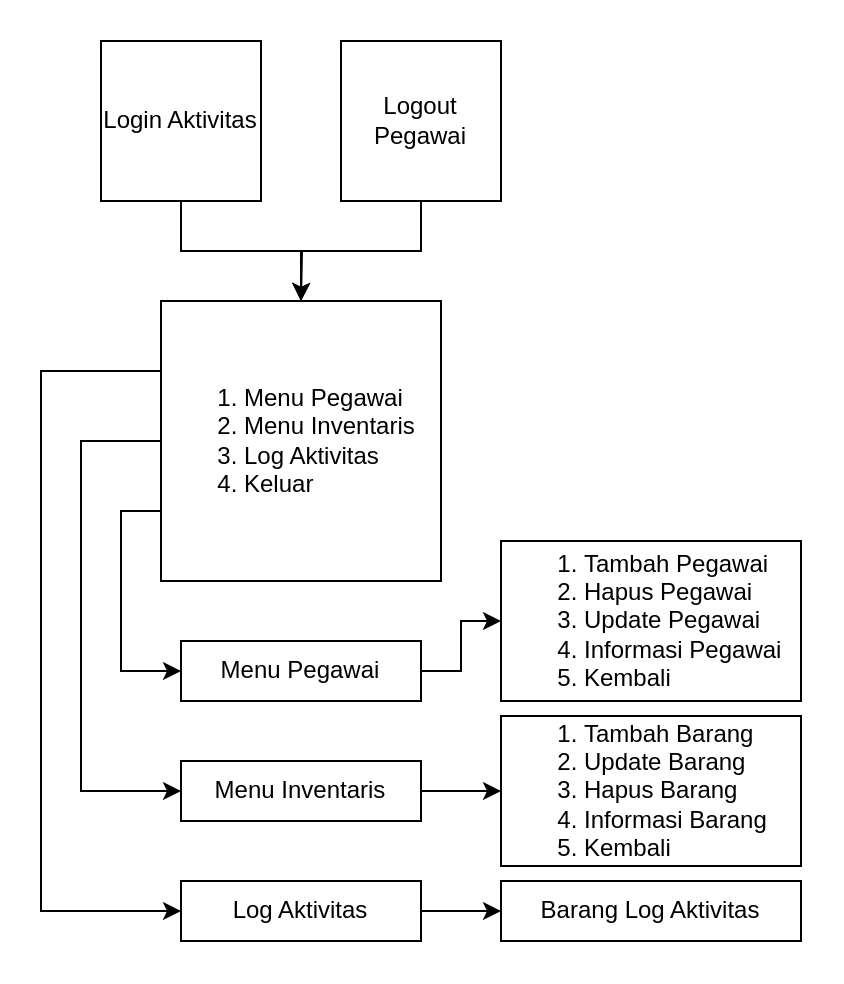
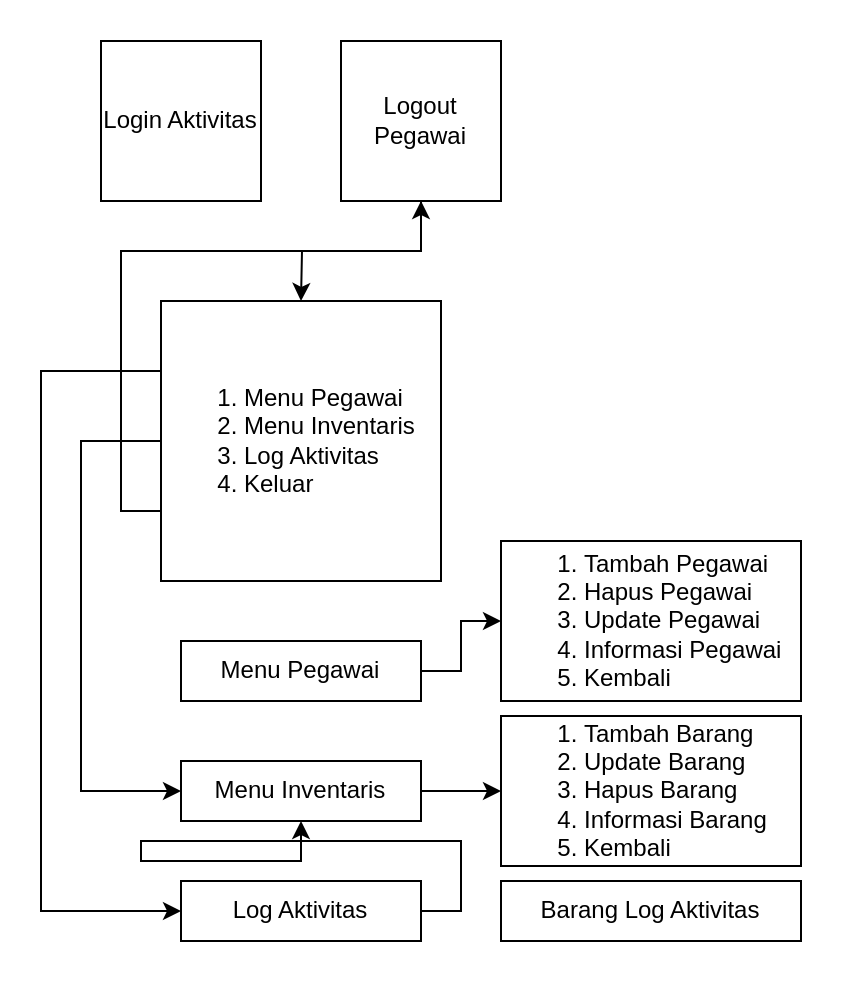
(181, 224) -> none
(121, 613) -> (121, 354)
(473, 911) -> (234, 841)
